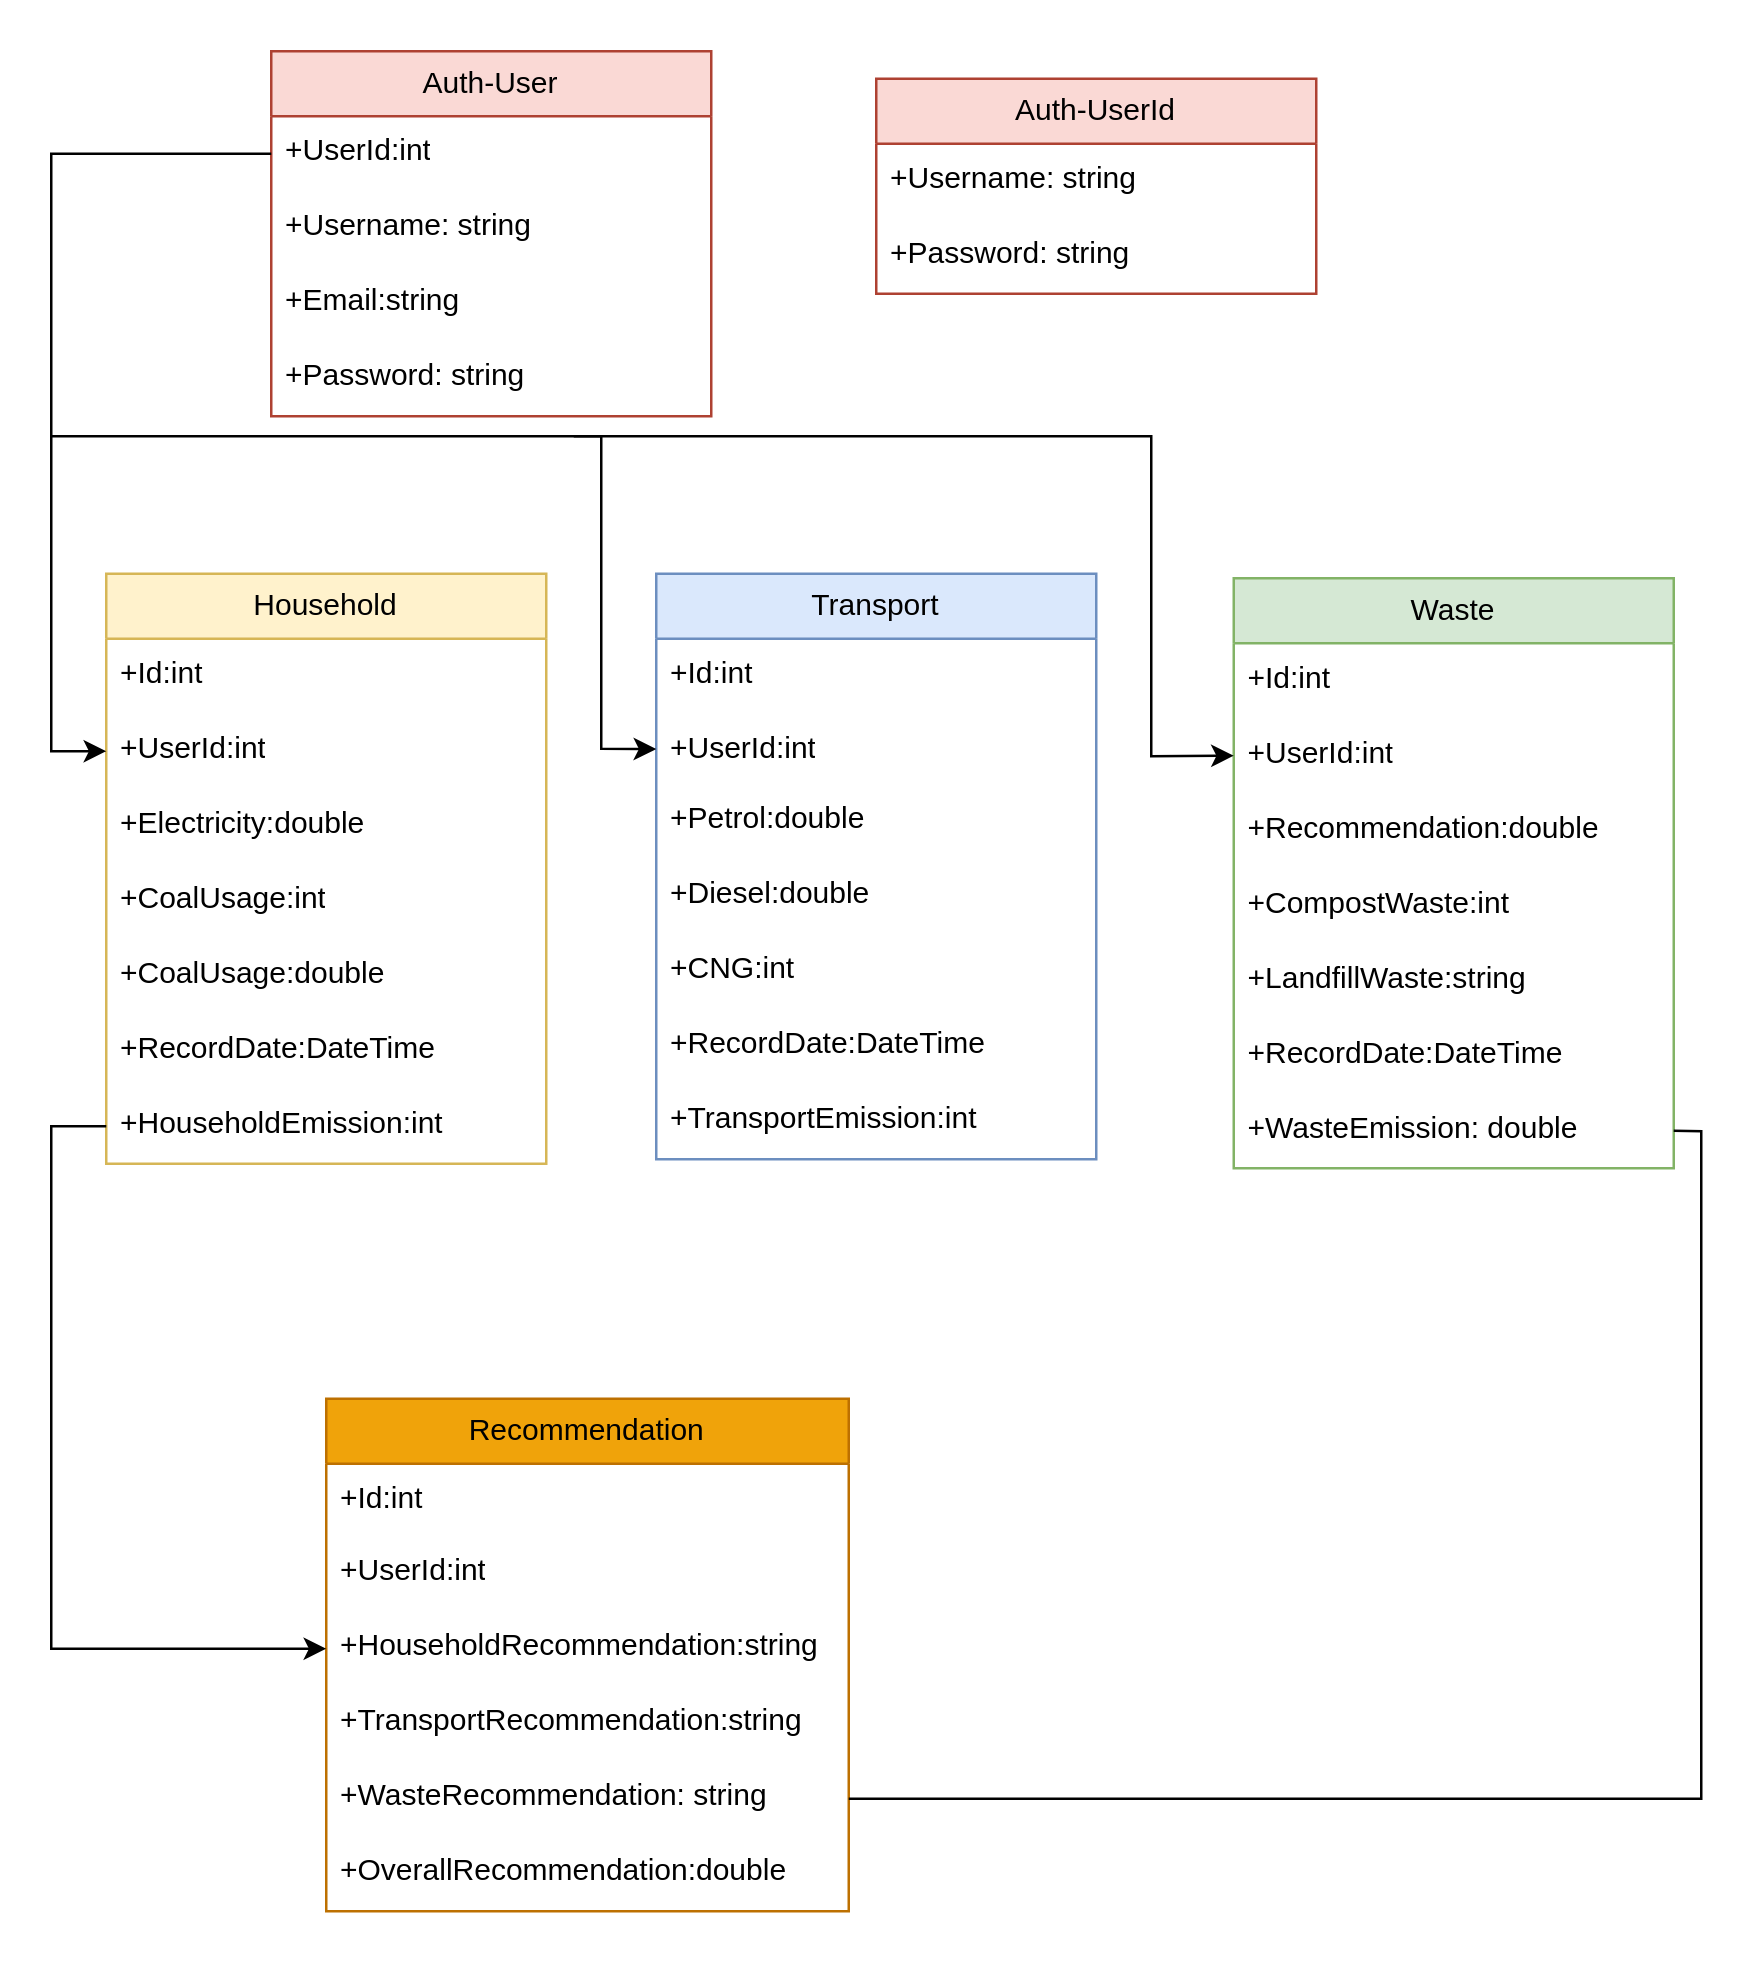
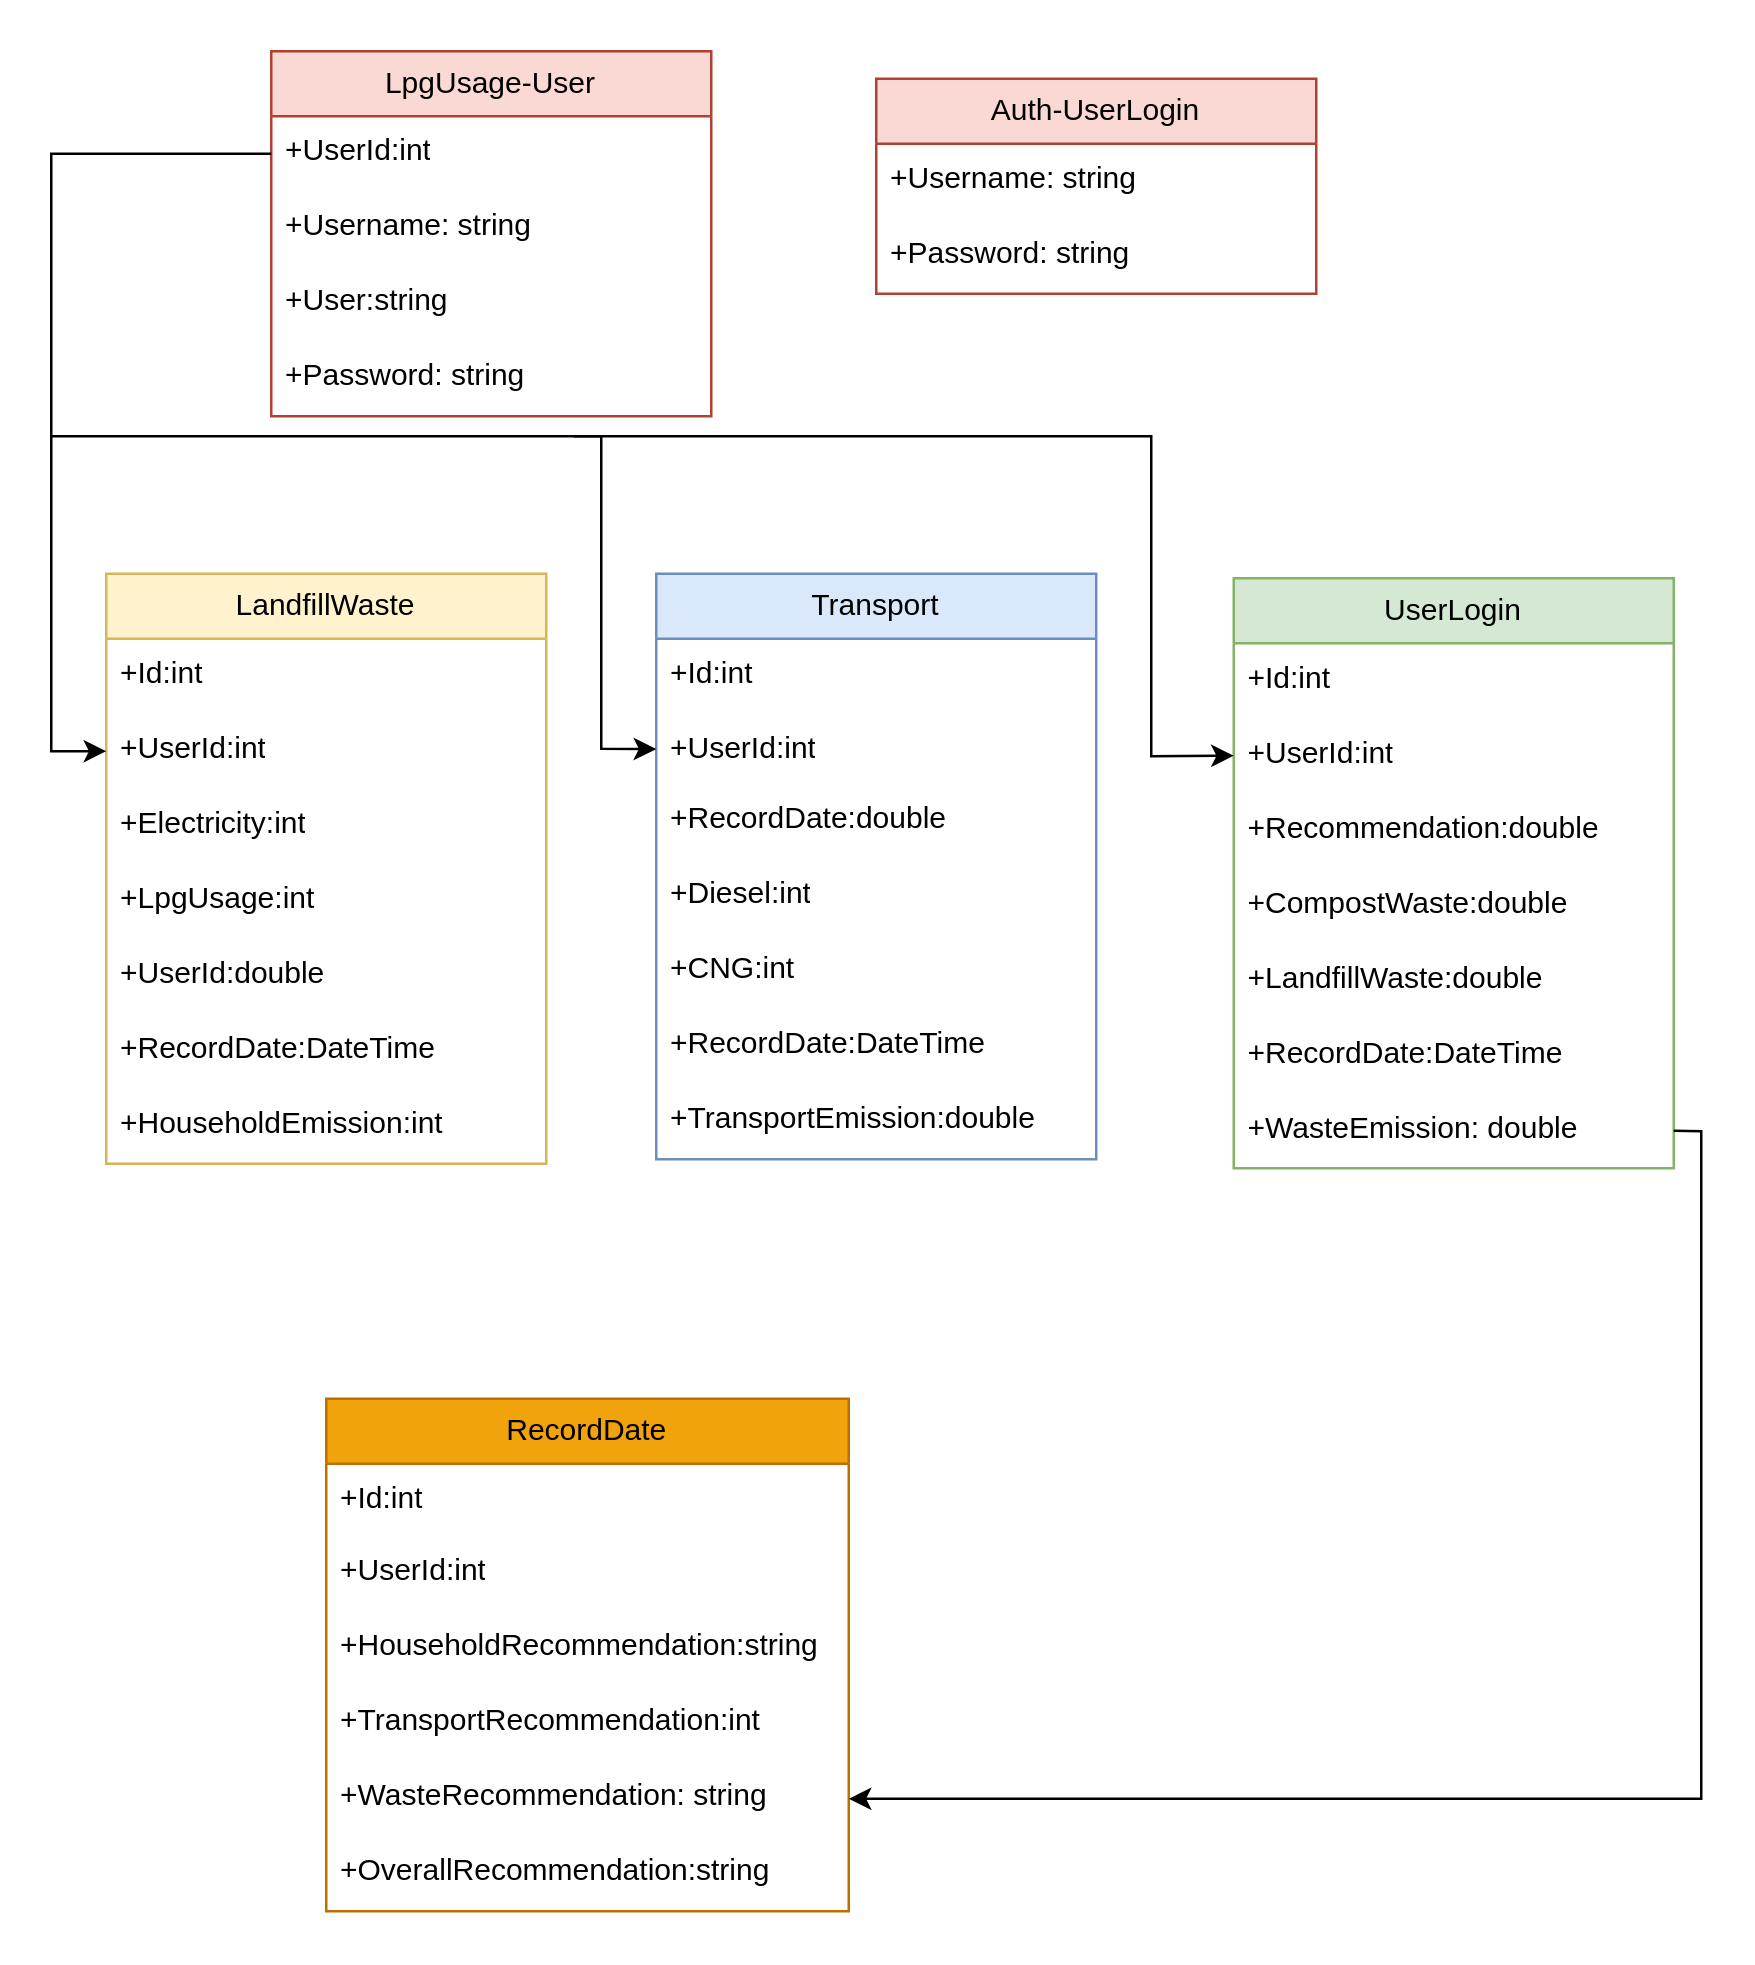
(491, 84) -> (491, 84)
(1096, 111) -> (1096, 111)
(380, 302) -> (379, 302)
(326, 606) -> (326, 606)
(1454, 611) -> (1454, 611)
(777, 819) -> (815, 819)
(261, 824) -> (236, 824)
(773, 894) -> (748, 894)
(227, 899) -> (223, 899)
(1384, 904) -> (1409, 904)
(252, 974) -> (231, 974)
(1406, 979) -> (1406, 979)
(840, 1119) -> (866, 1119)
(588, 1431) -> (588, 1431)
(51, 1492) -> none
(590, 1722) -> (565, 1722)
(860, 1799) -> (867, 1799)
(565, 1872) -> (565, 1872)
